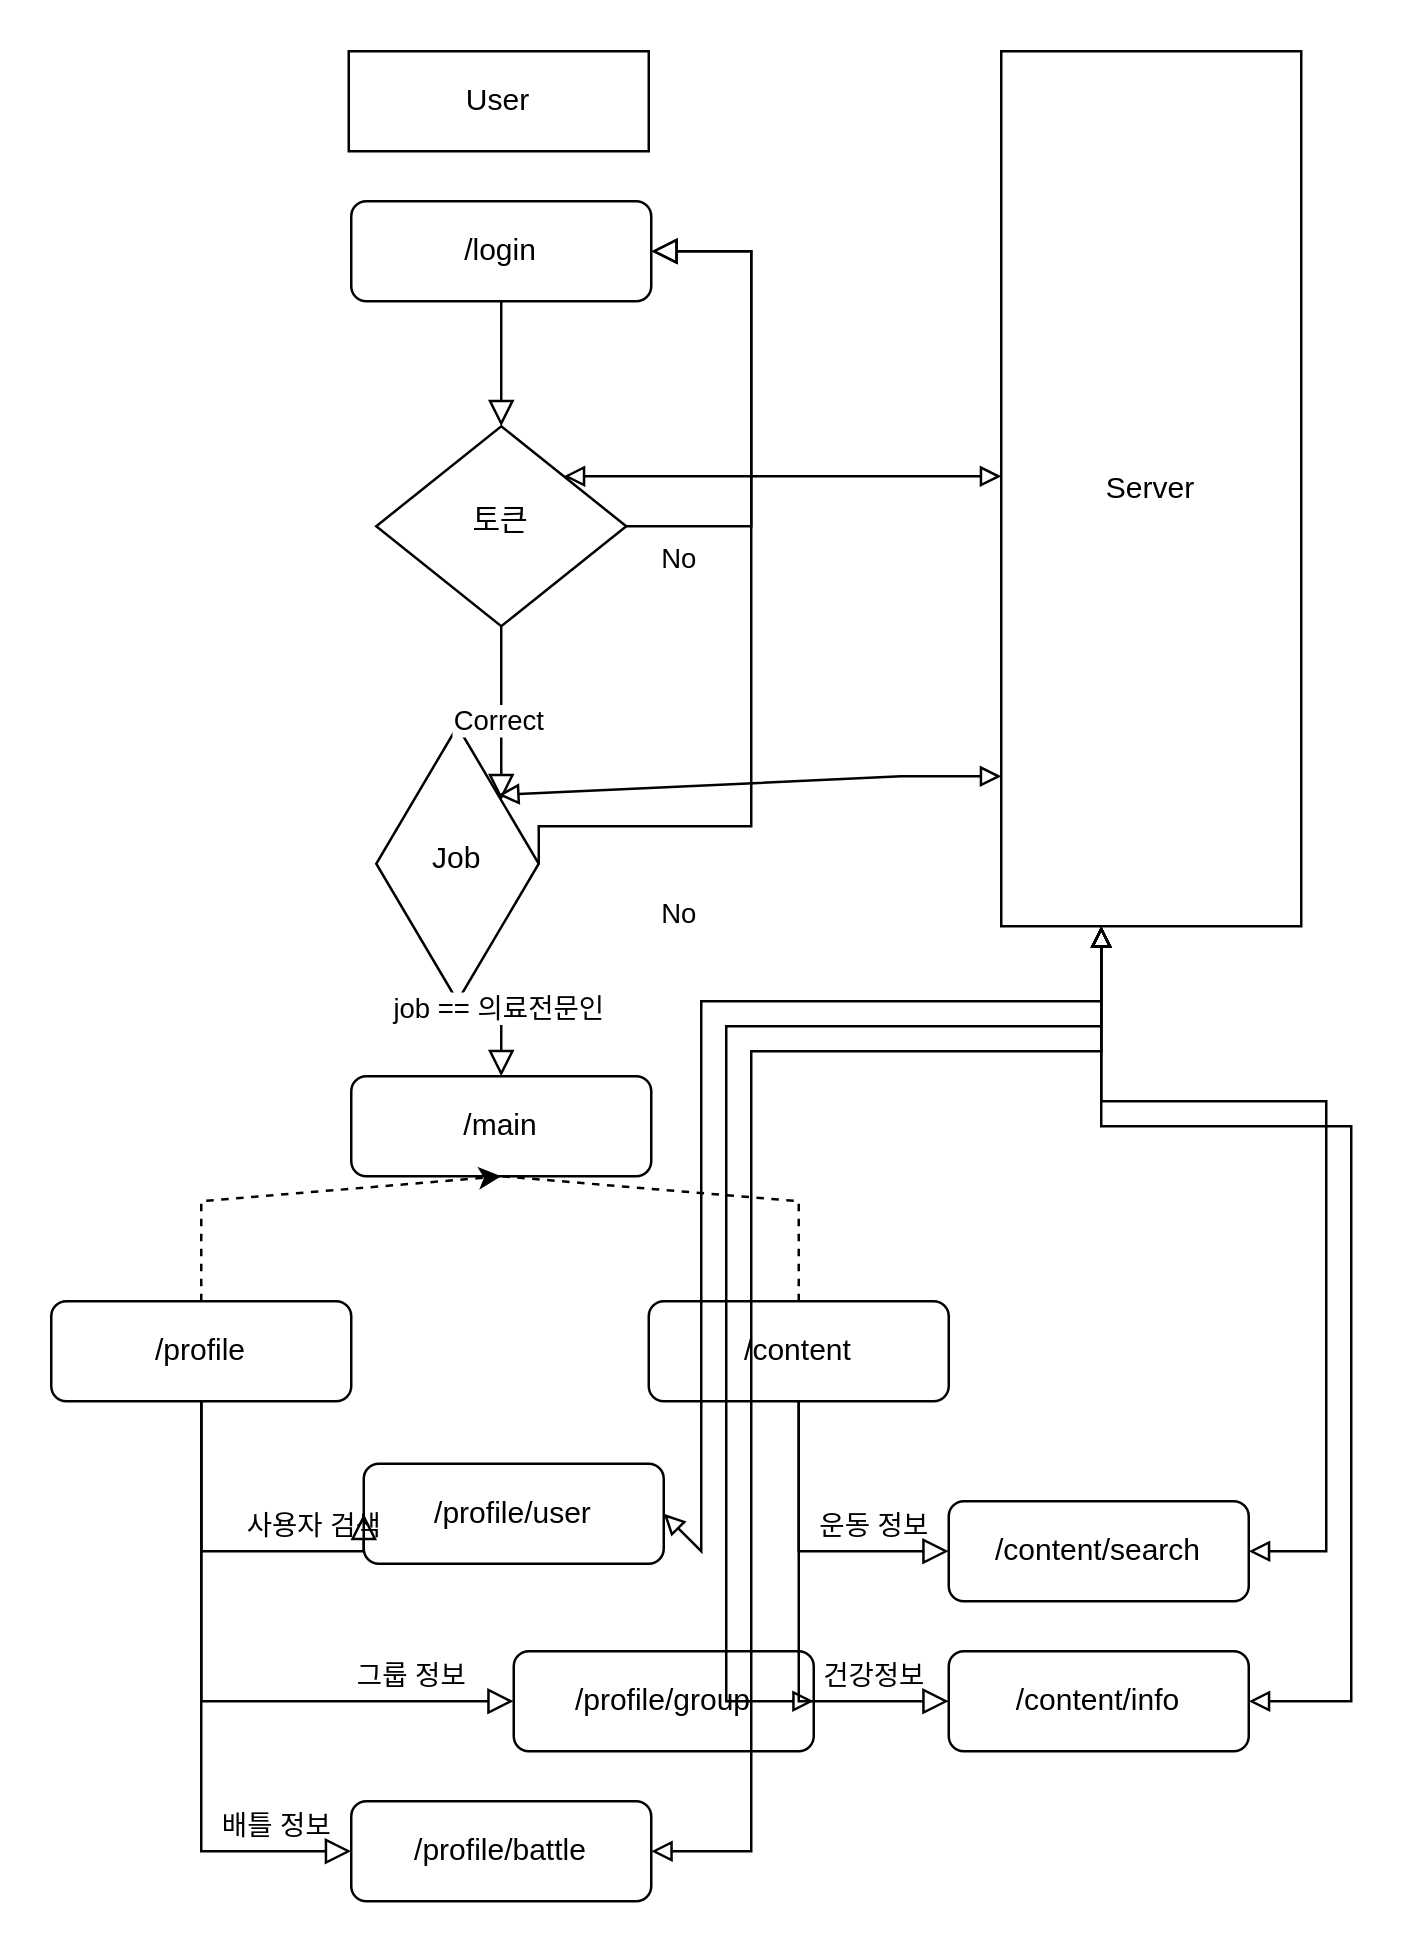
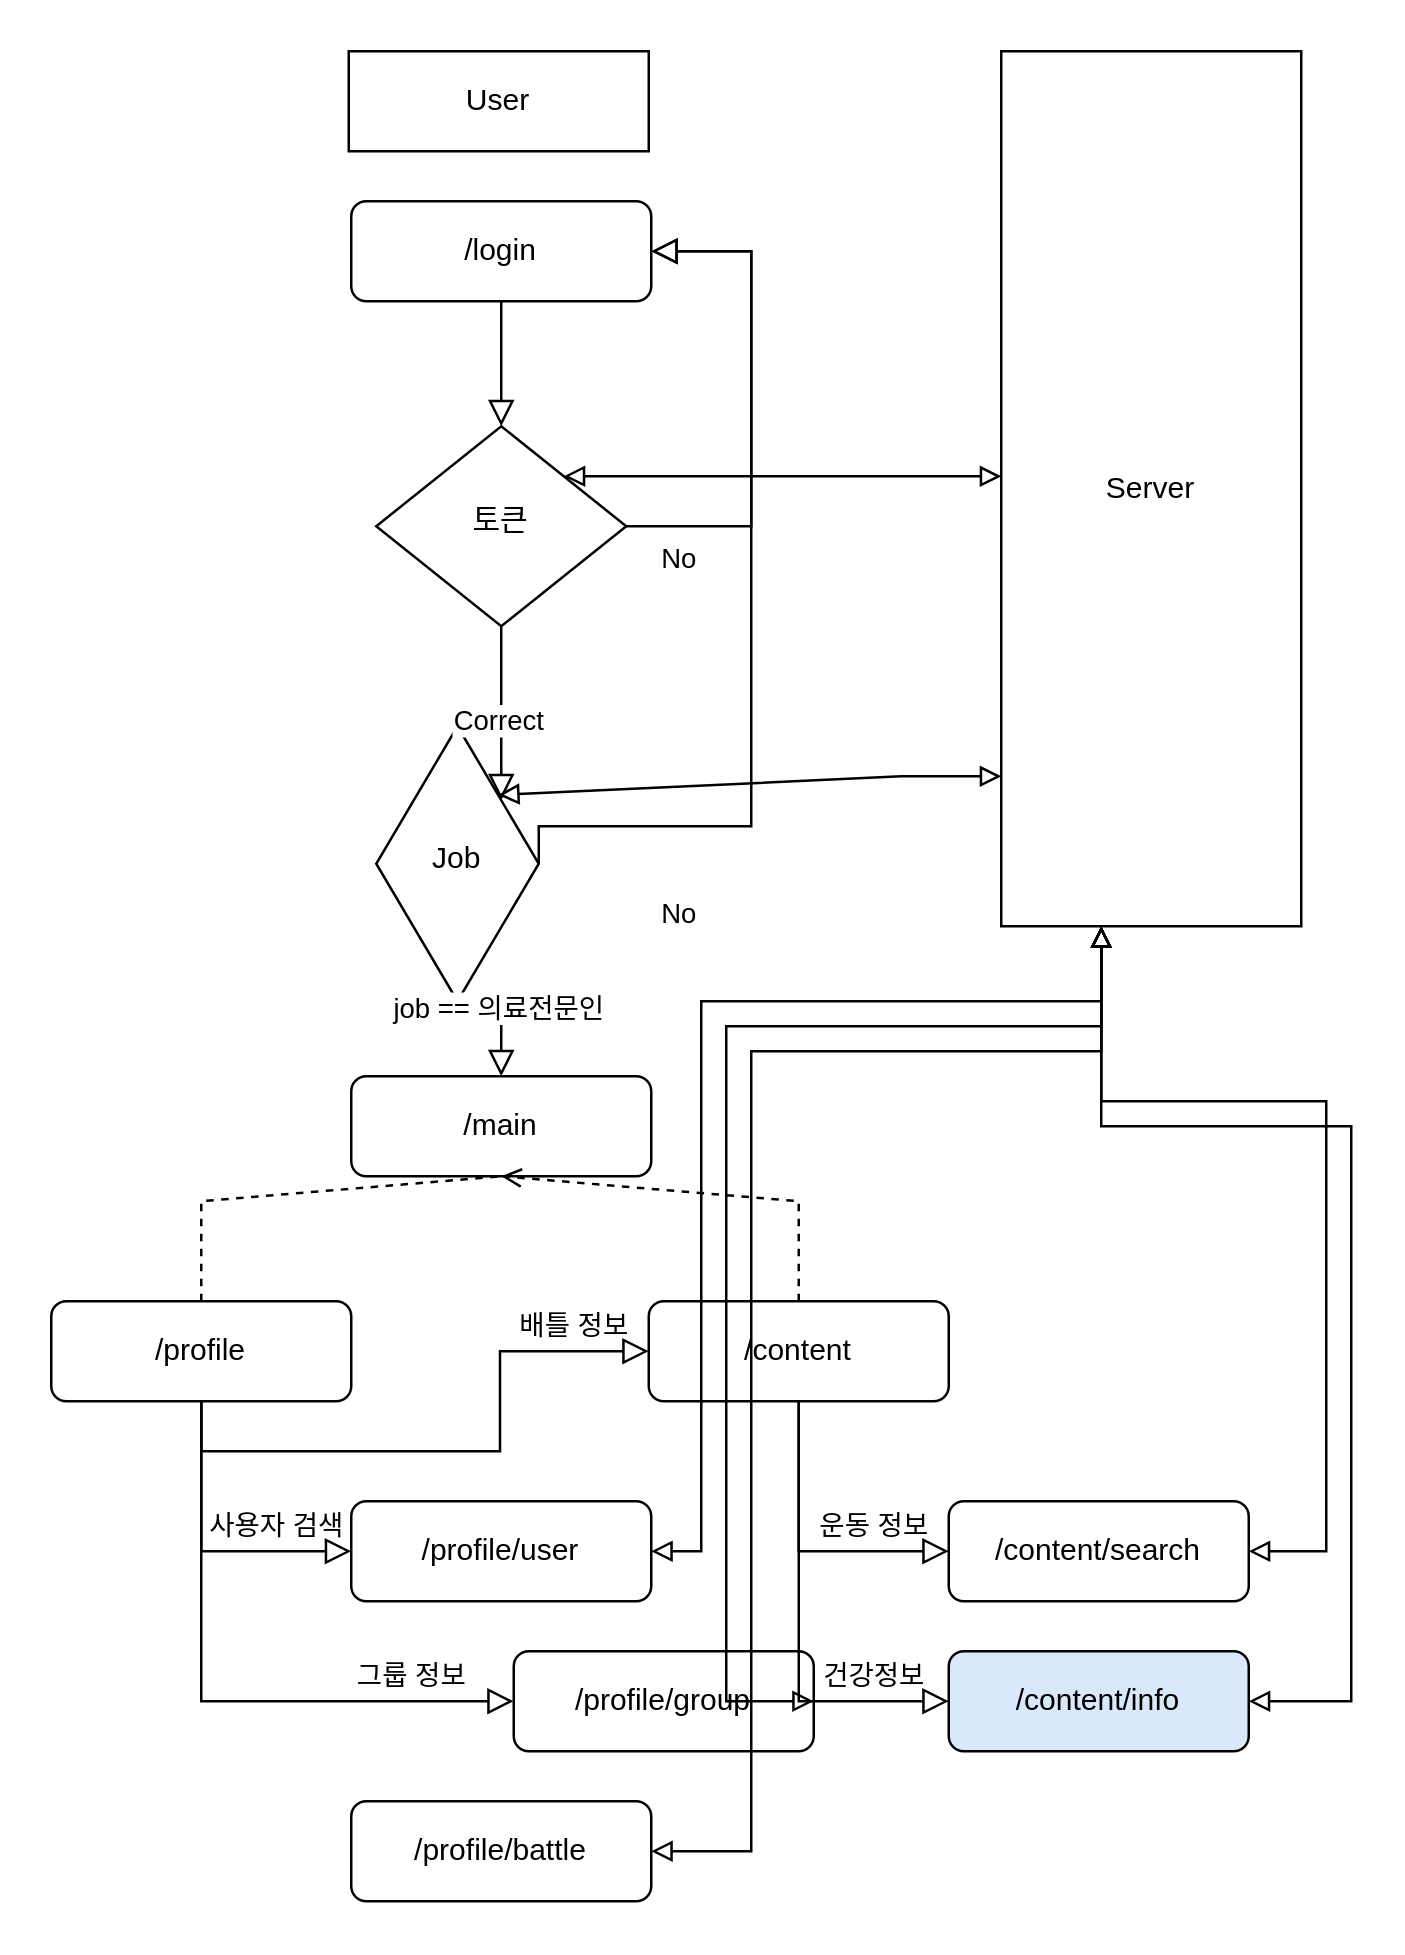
(508, 1177) -> (510, 1177)
(483, 1178) -> (489, 1177)
(514, 1514) -> (501, 1551)
(1099, 1701) -> (1099, 1701)
(201, 1840) -> (465, 1451)
